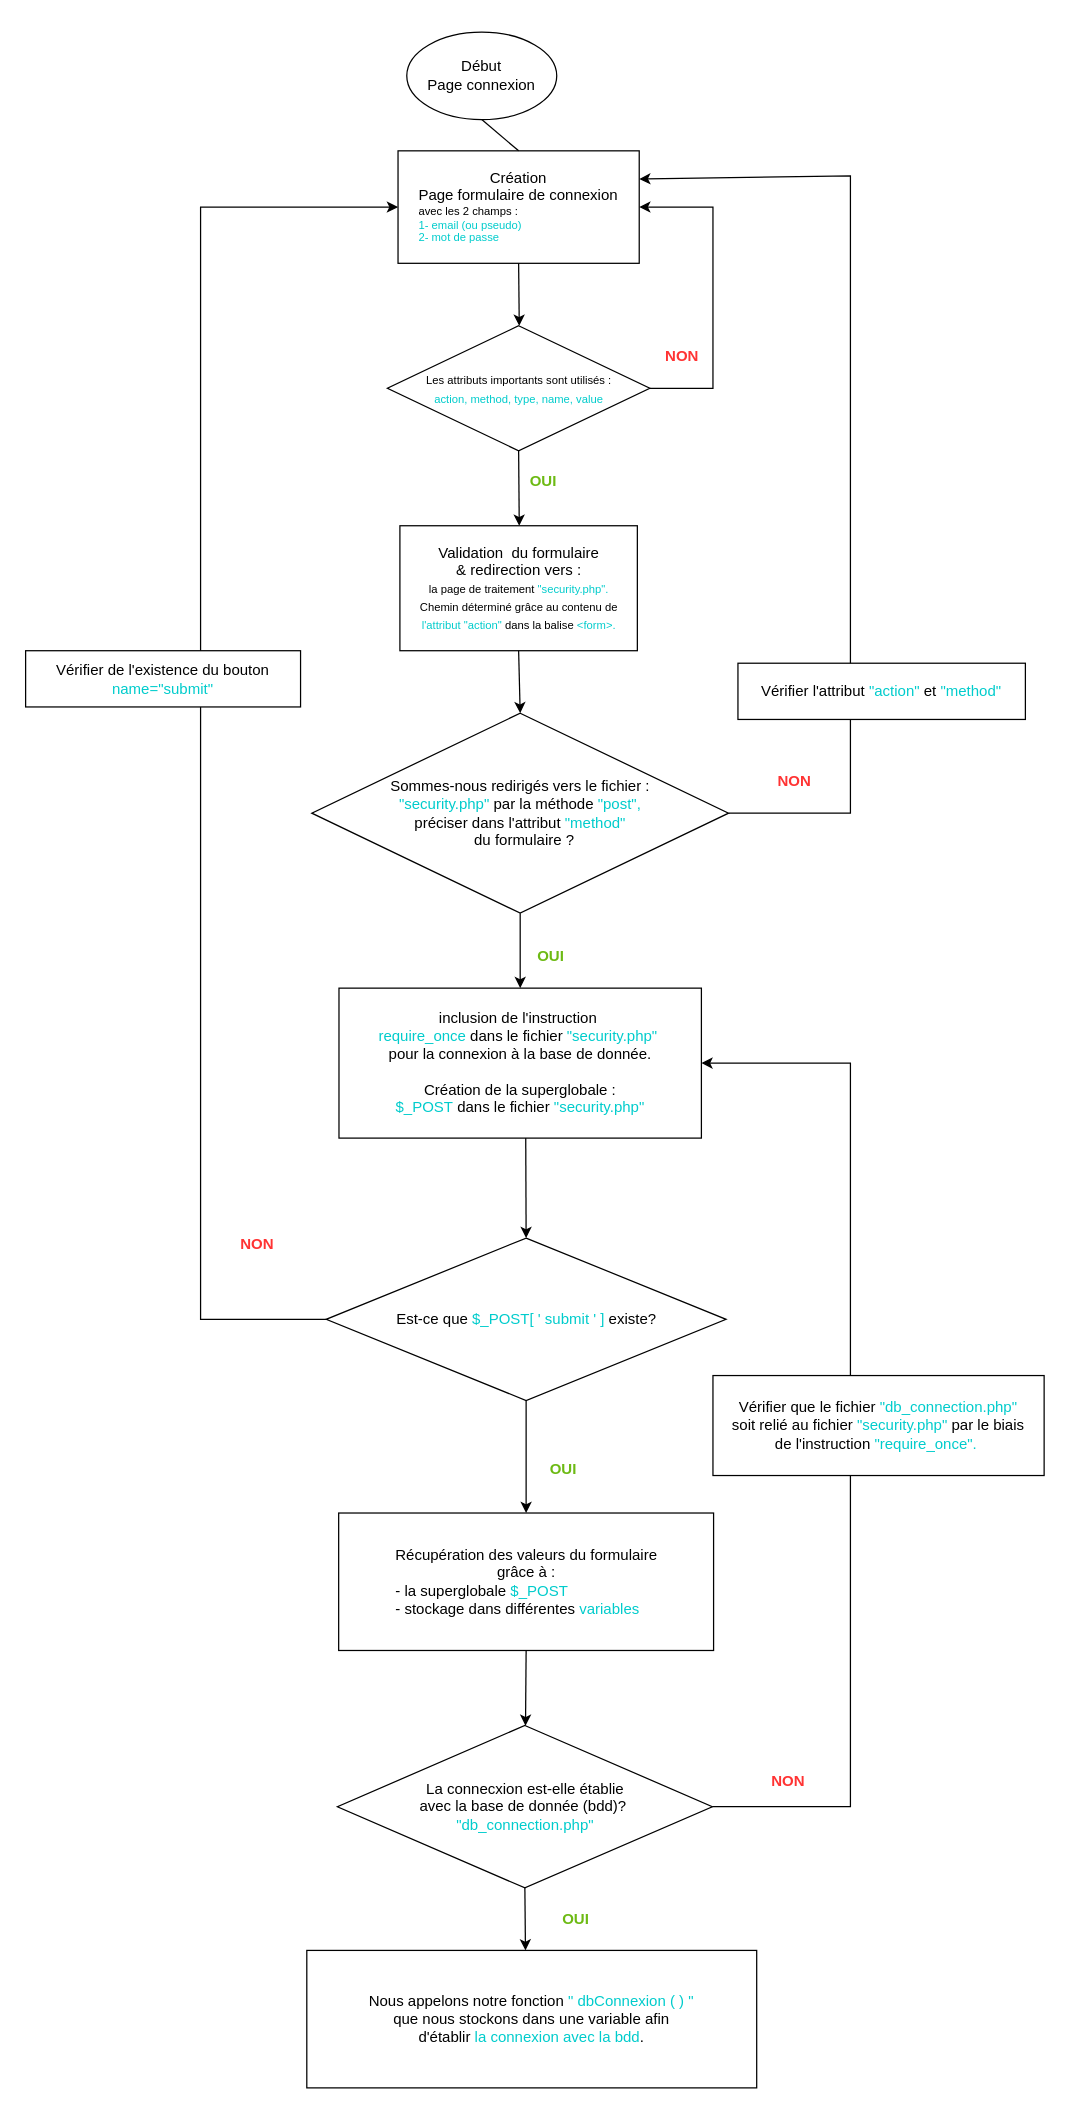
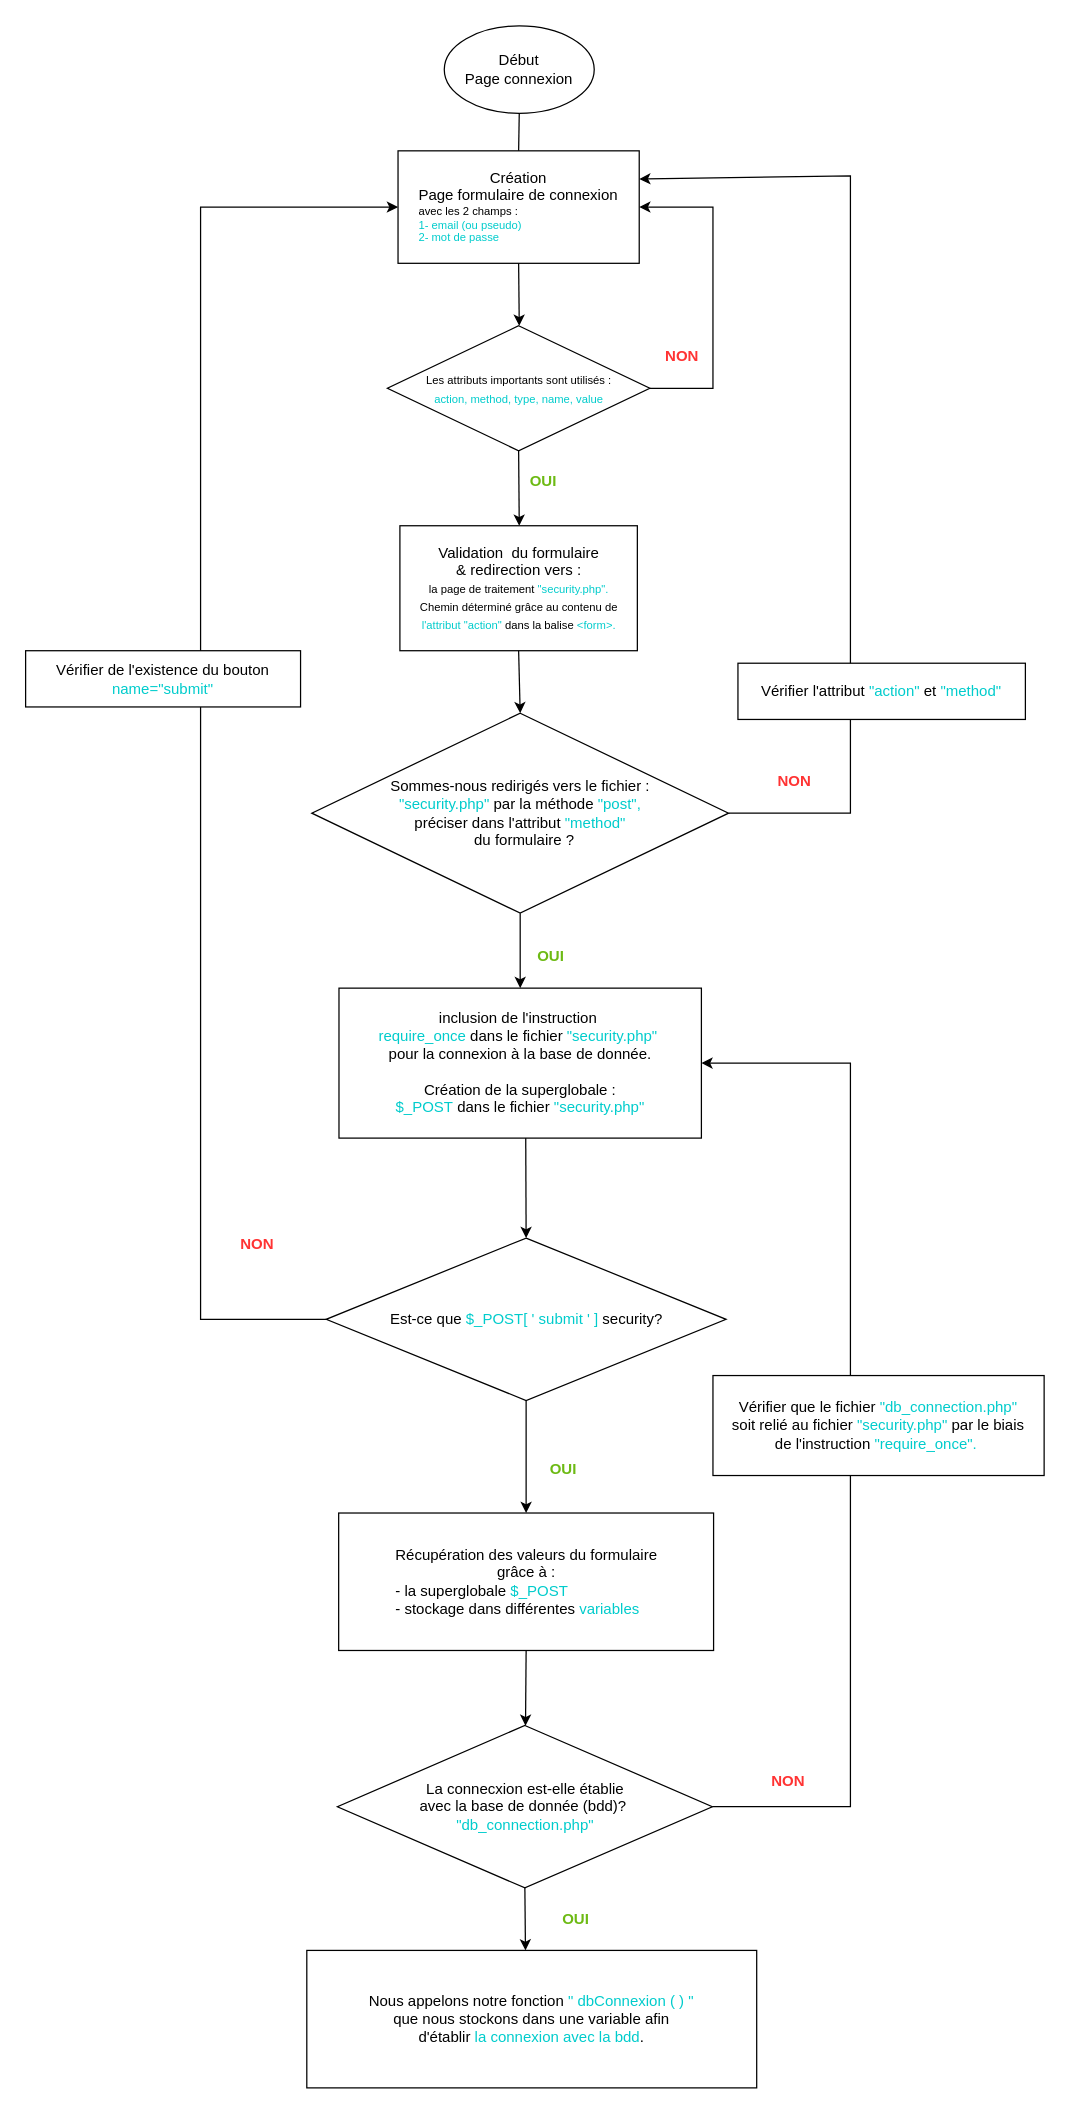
(482, 76) -> (519, 69)
(527, 1319) -> (527, 1319)
